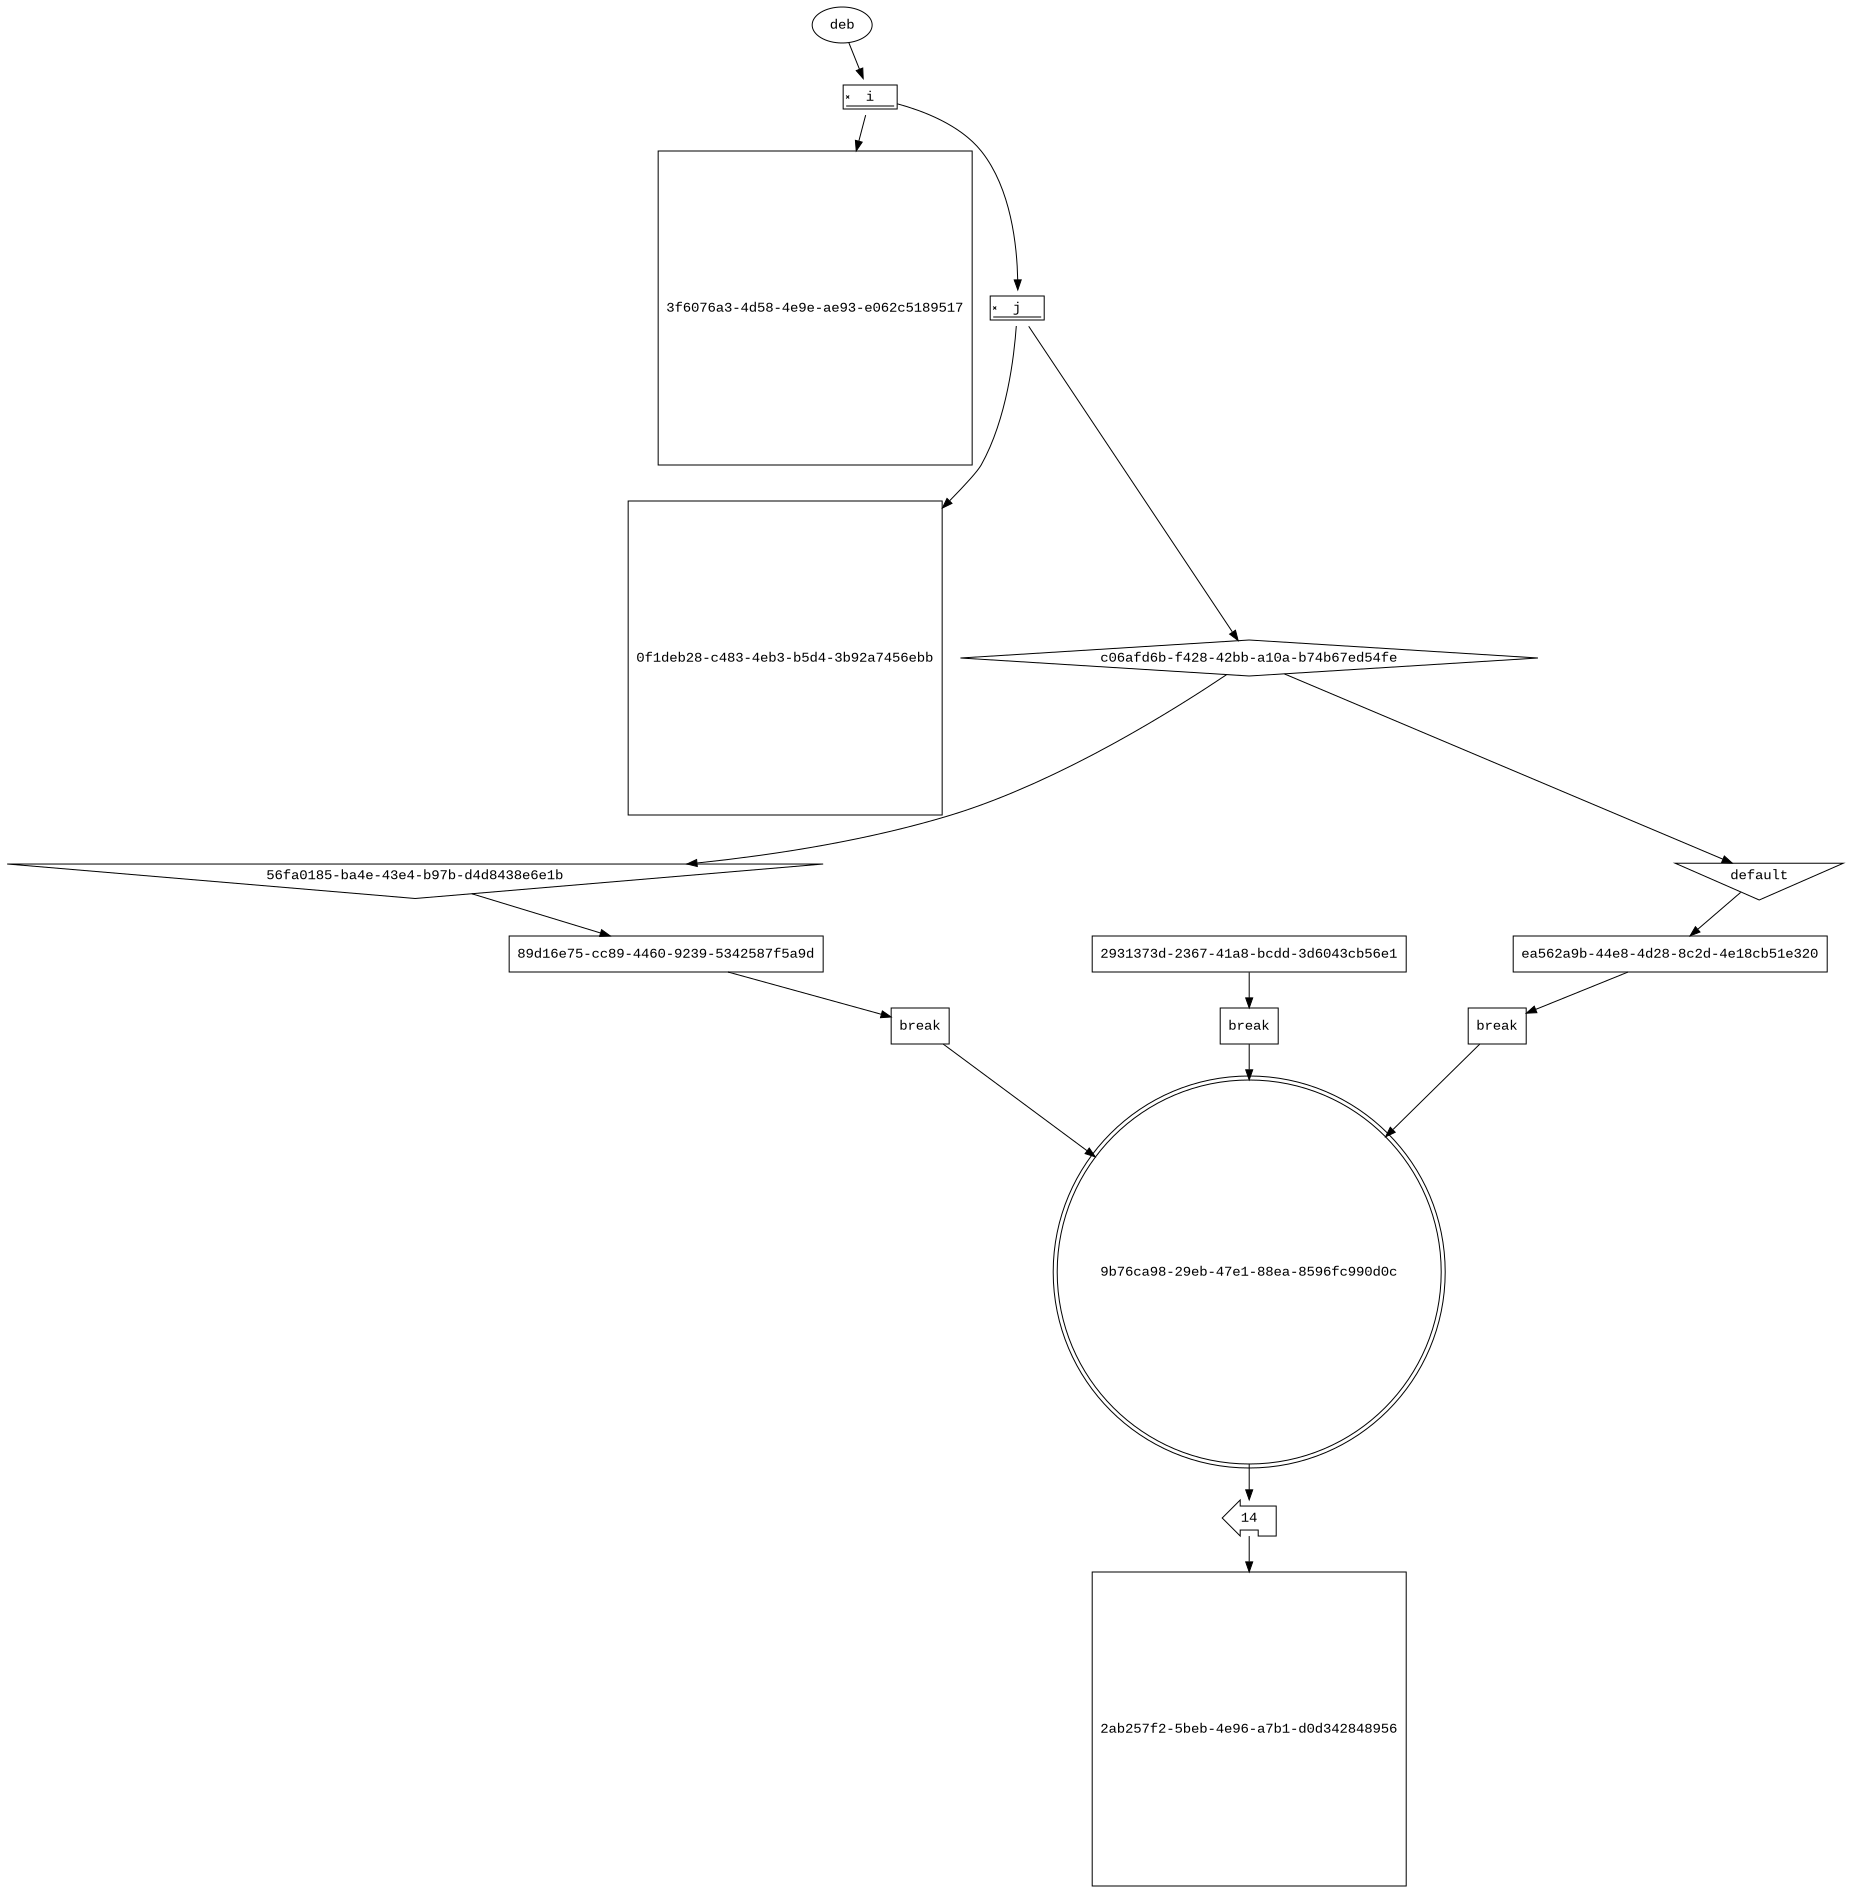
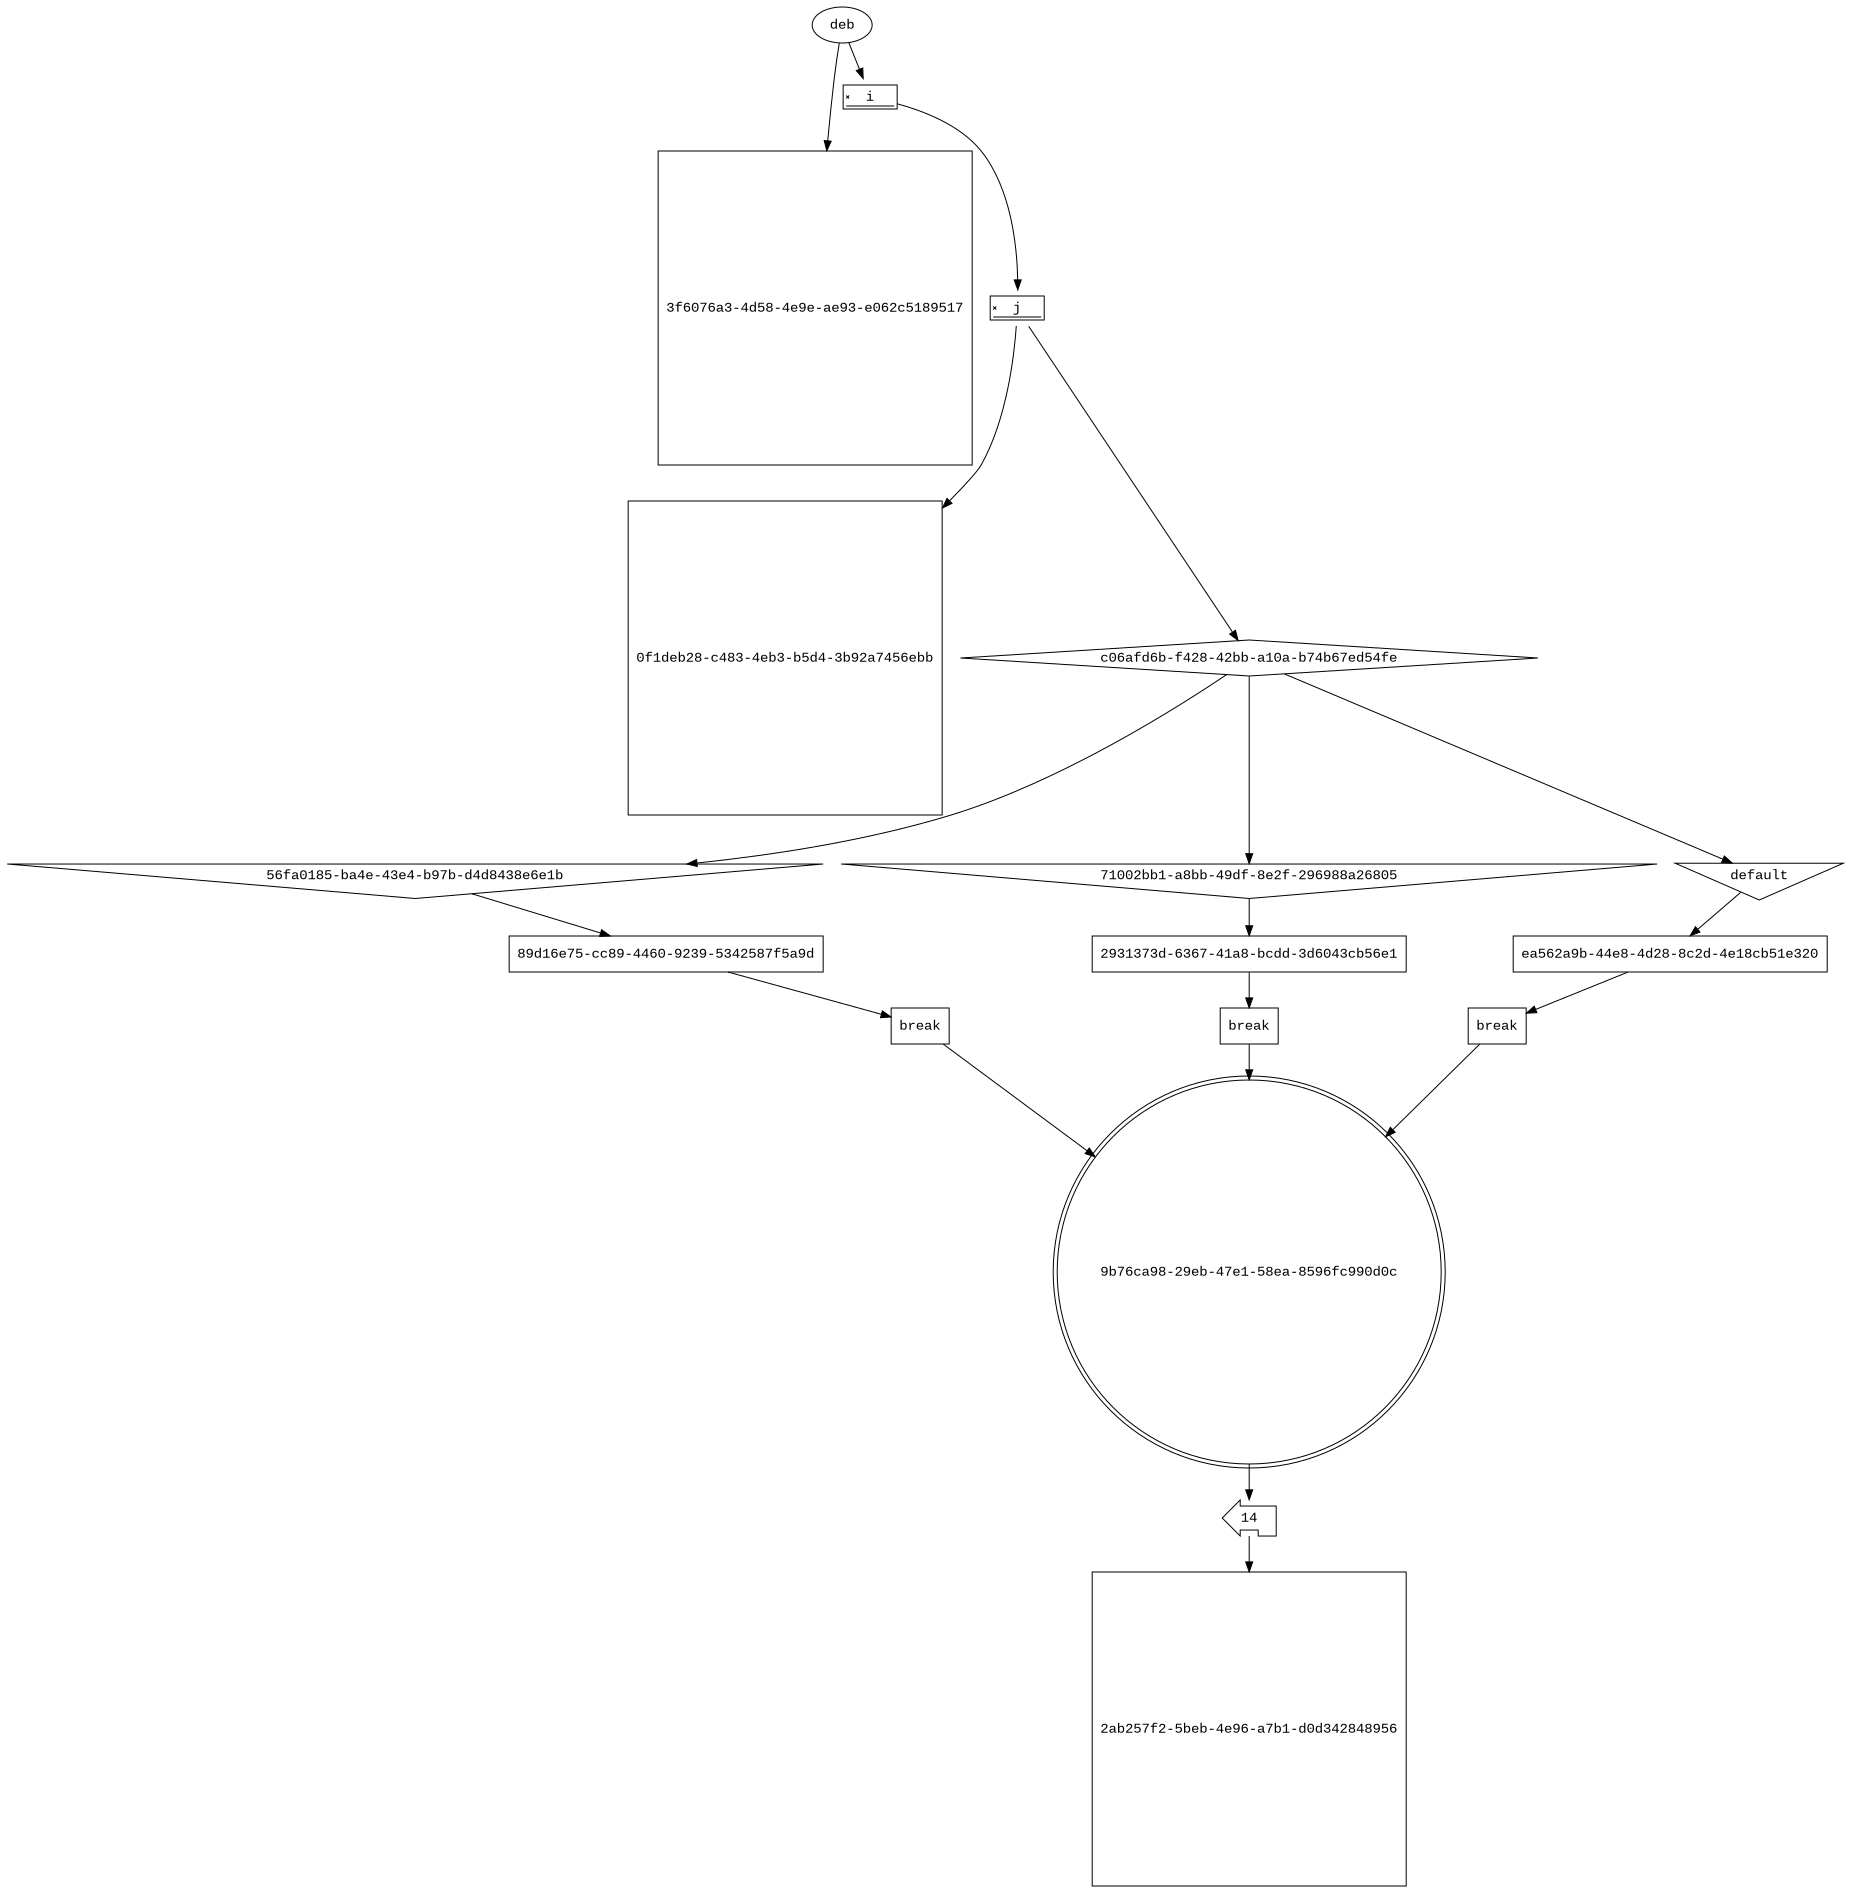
(862, 128) -> (833, 92)
none -> (1249, 876)
(1249, 954) -> (1249, 954)
(1249, 1272) -> (1249, 1272)
